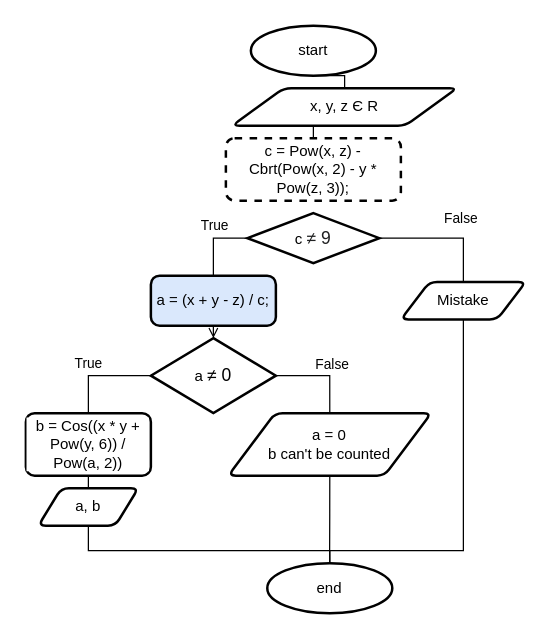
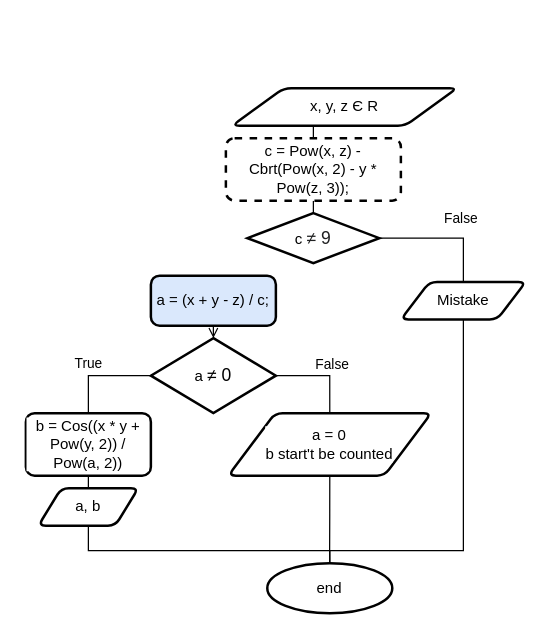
(313, 51) -> none
(334, 76) -> none
none -> (313, 207)
(213, 240) -> none
(88, 444) -> (88, 444)
(329, 444) -> (329, 444)
